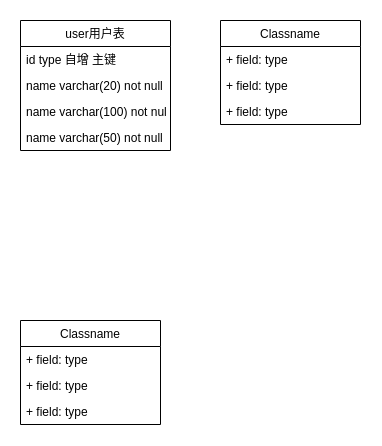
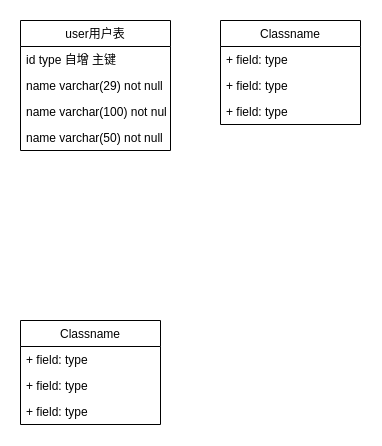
(102, 86) -> (102, 86)
